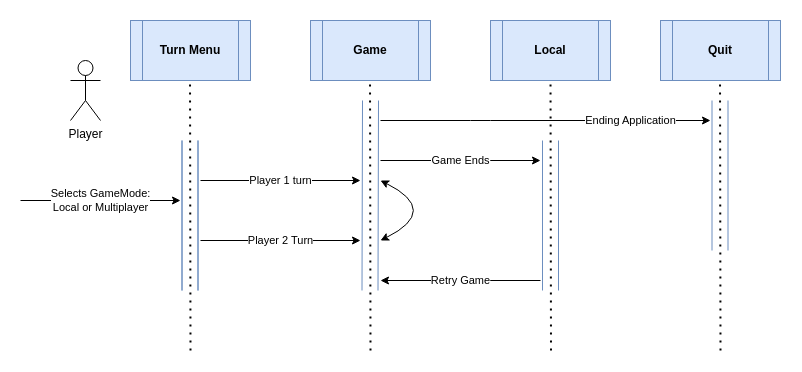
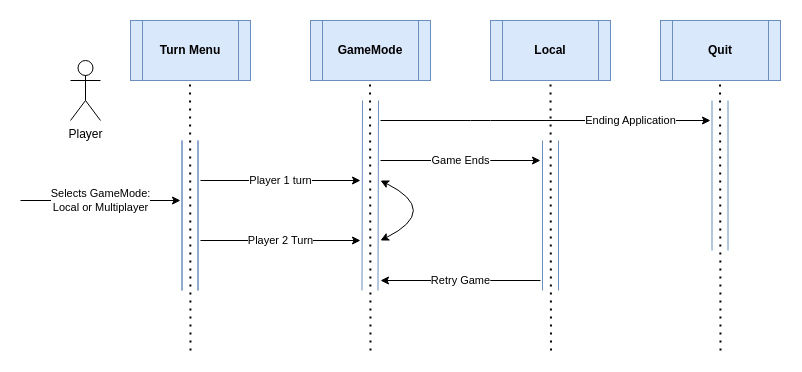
(371, 51) -> (371, 51)
